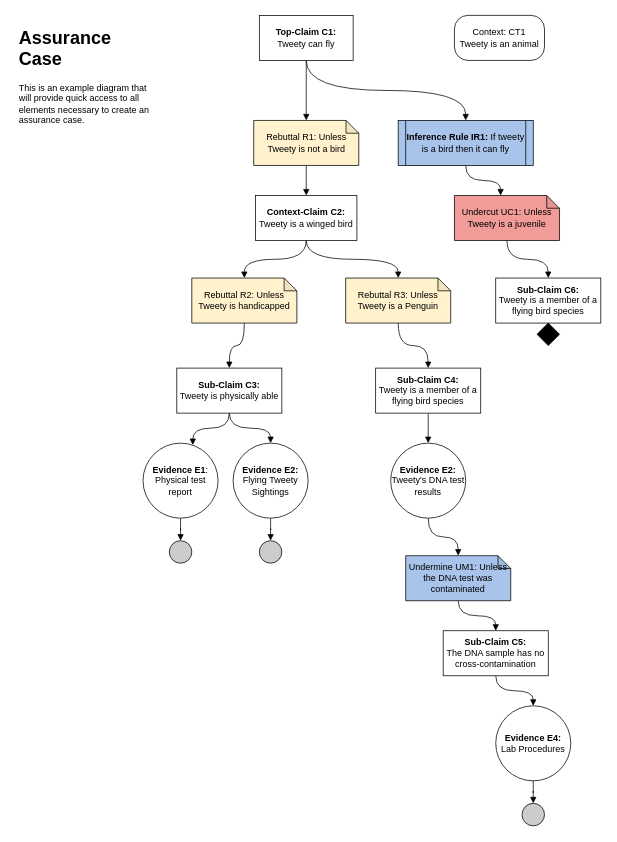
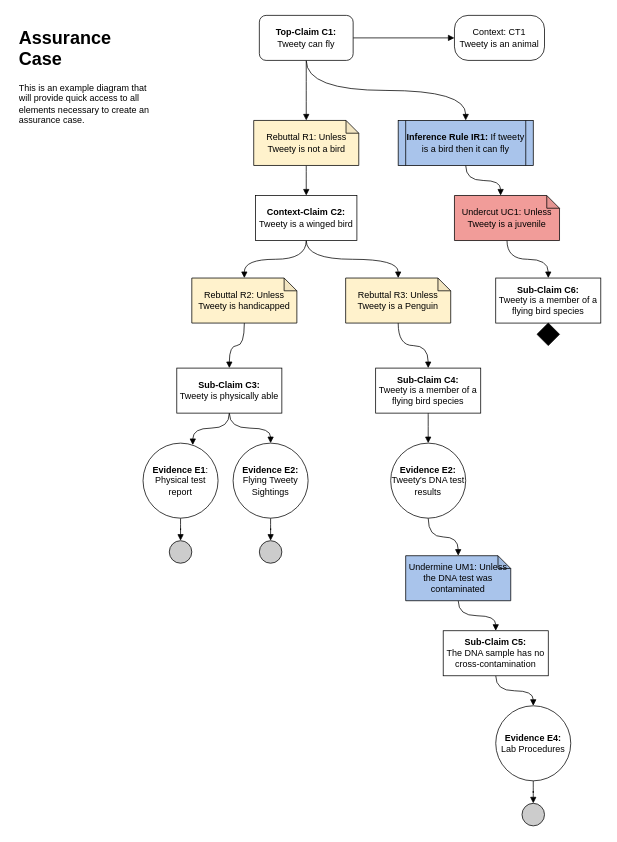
(306, 38) -> (306, 38)
none -> (446, 38)
